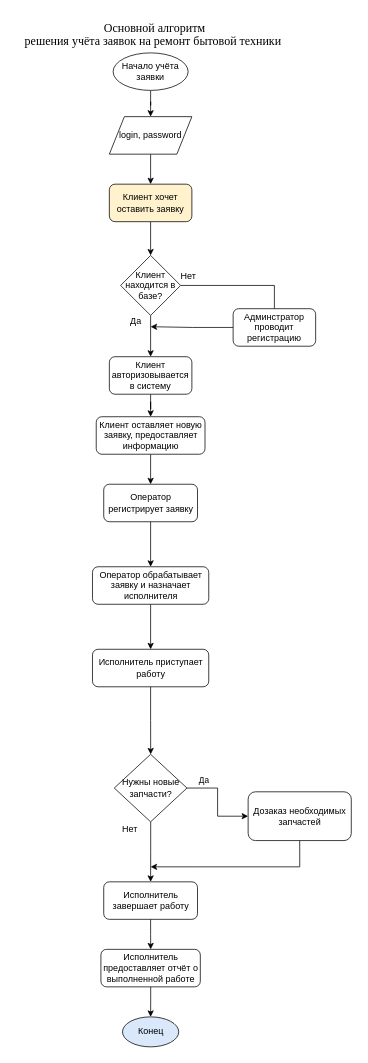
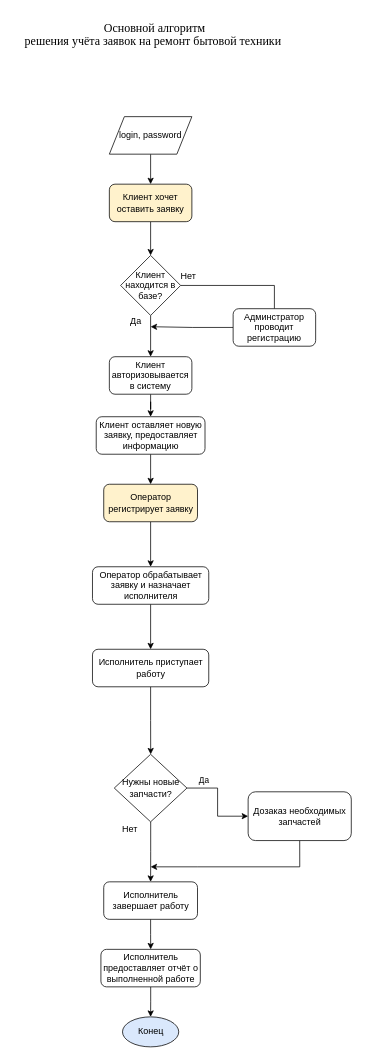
(150, 72) -> none
(150, 104) -> none
(150, 503) -> (150, 503)
